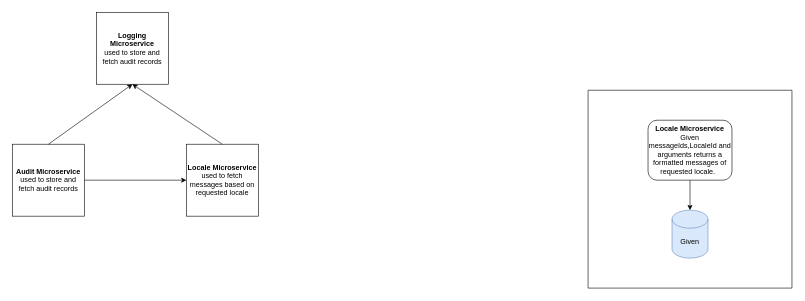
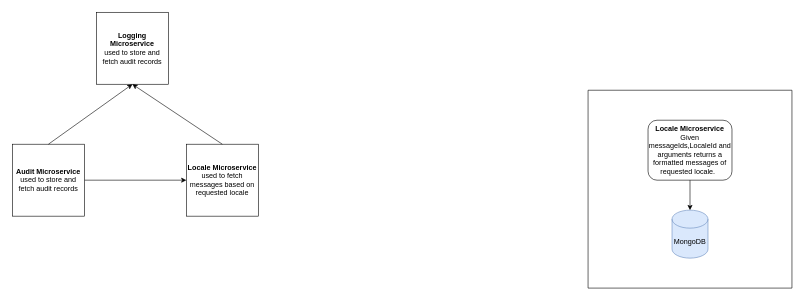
(690, 242) -> (690, 242)
